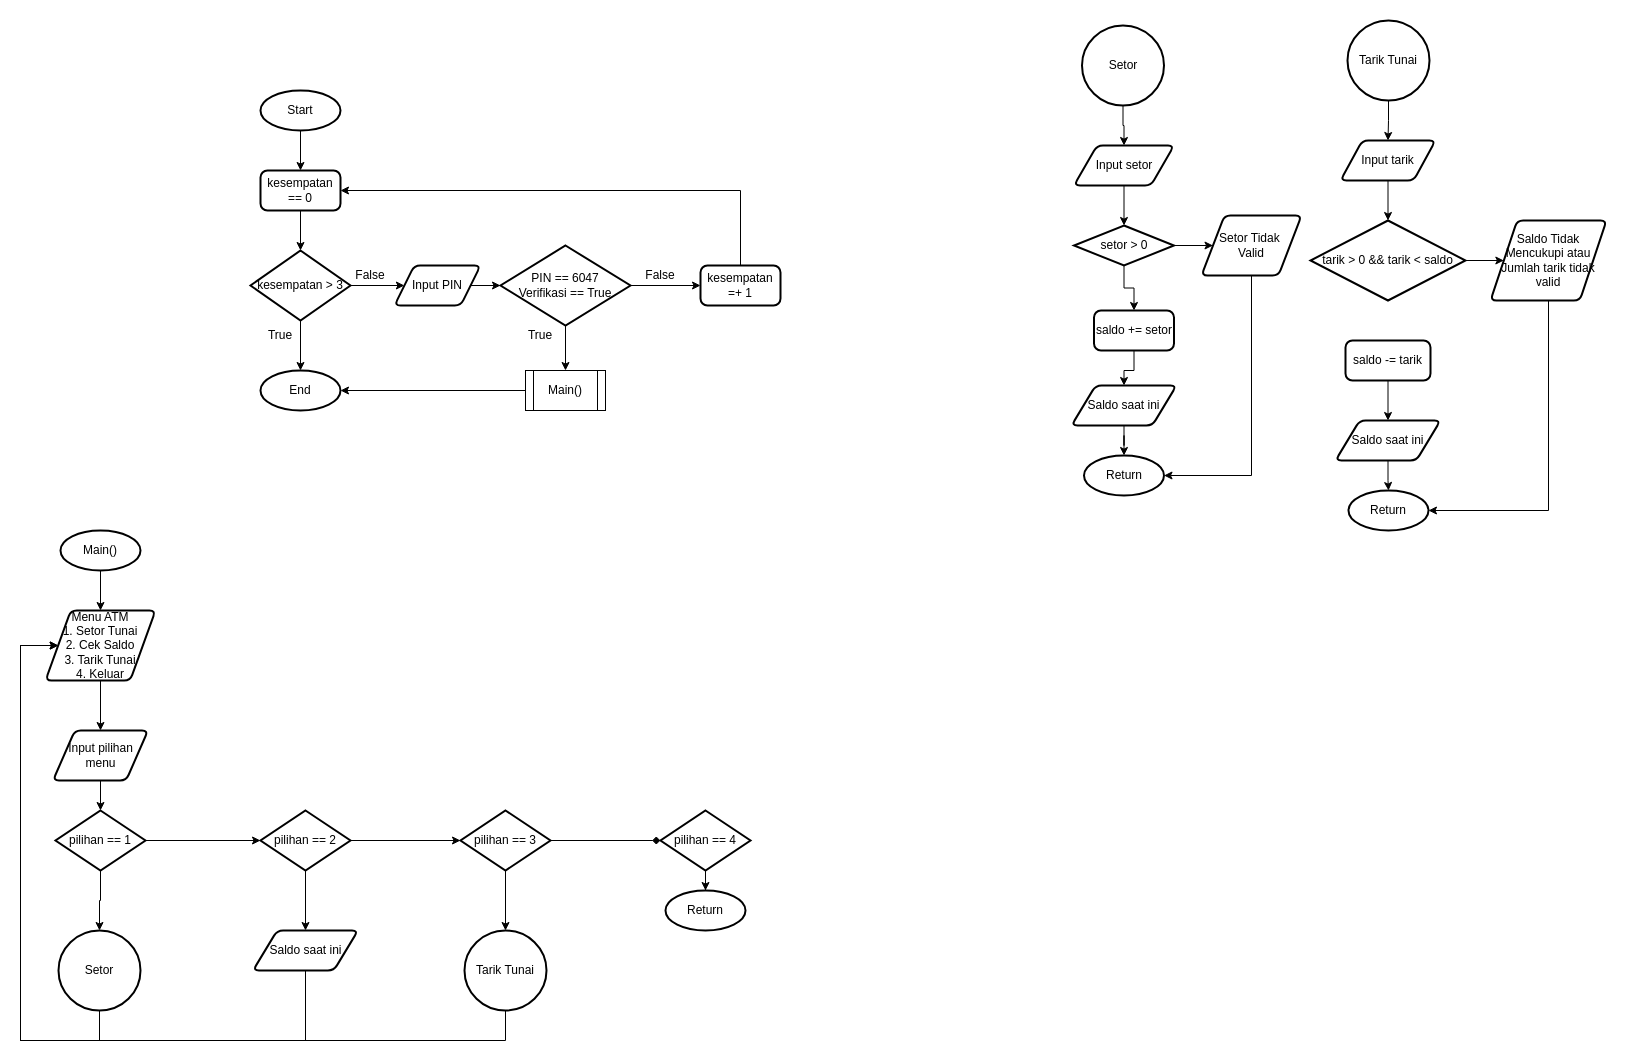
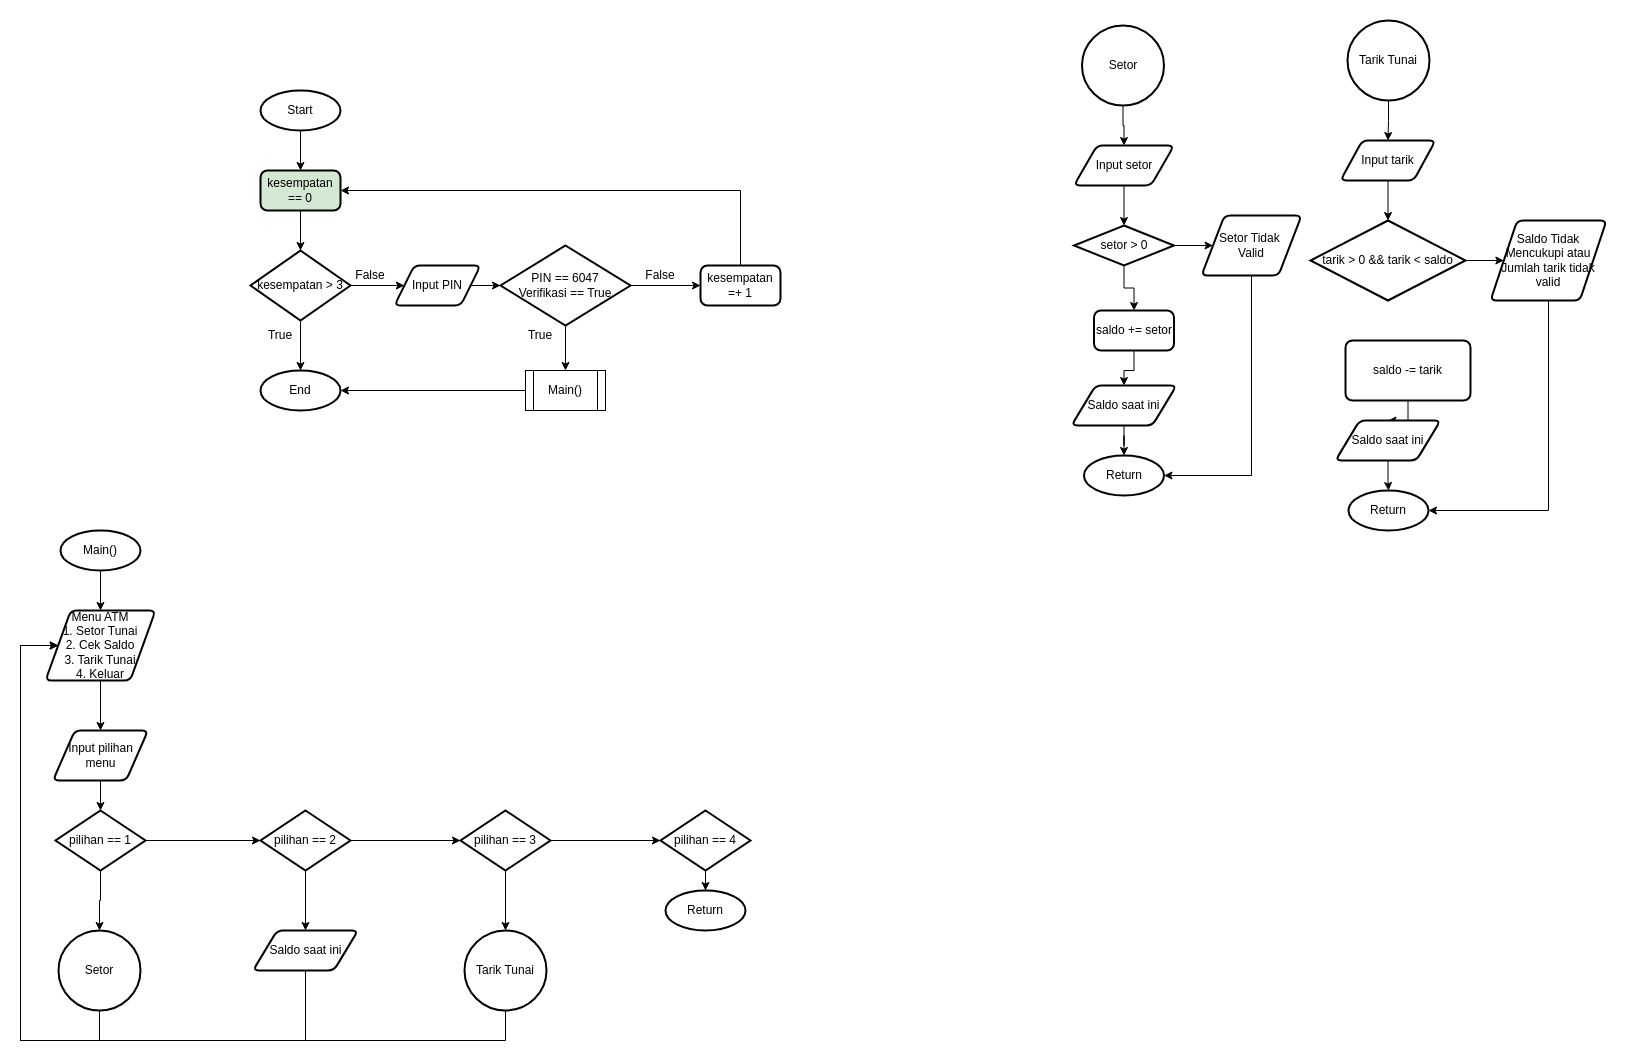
(301, 191) -> (301, 191)
(1388, 361) -> (1408, 371)
(652, 841) -> (652, 841)
